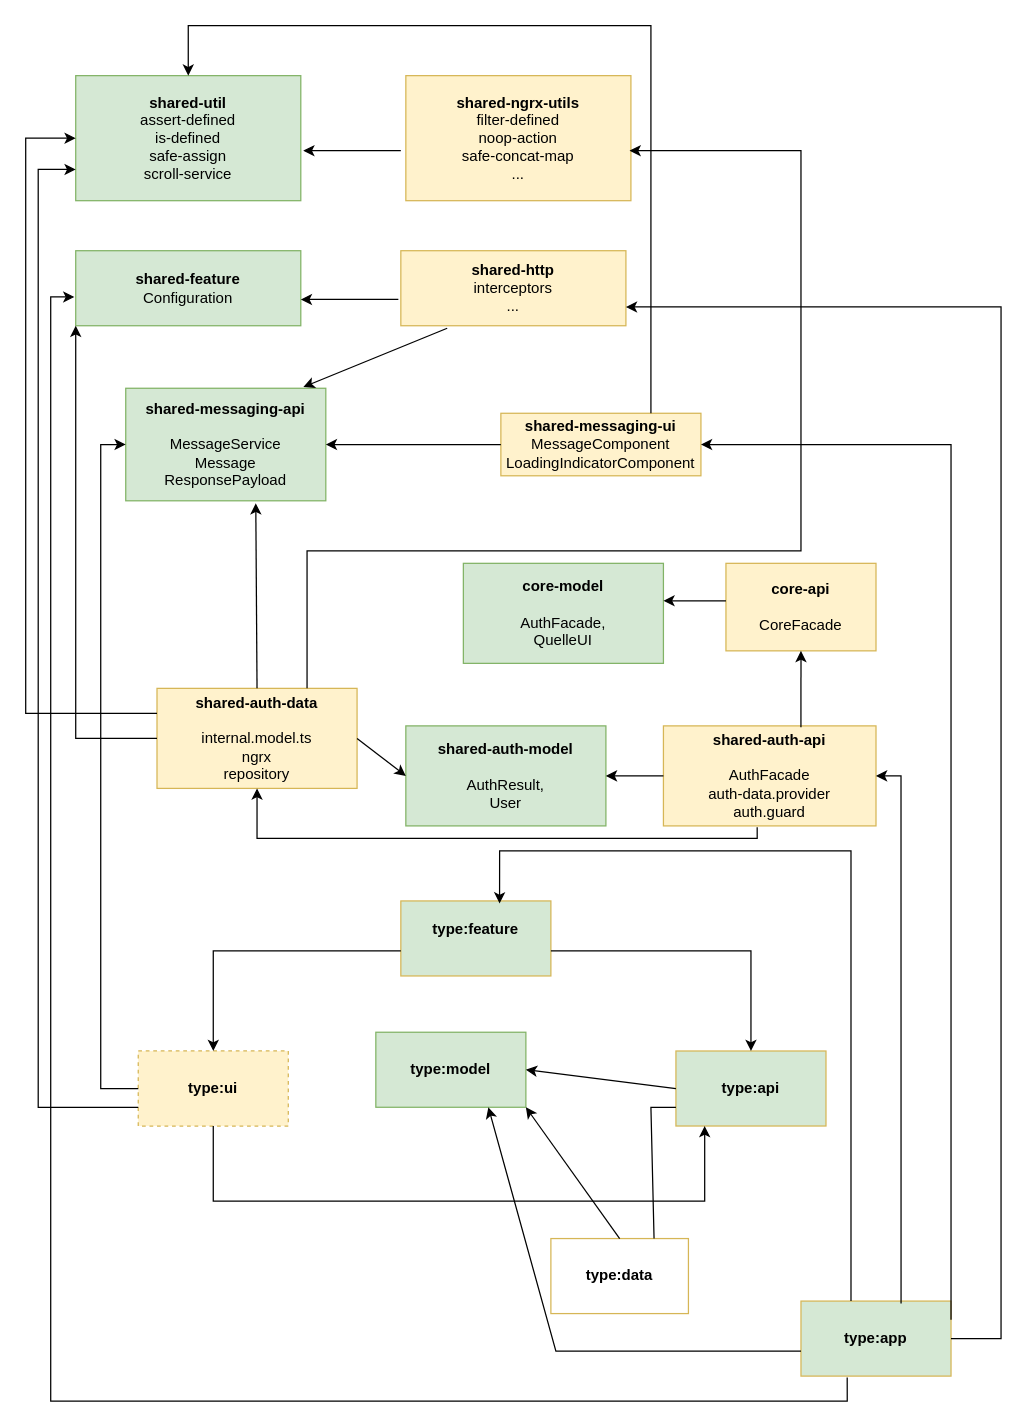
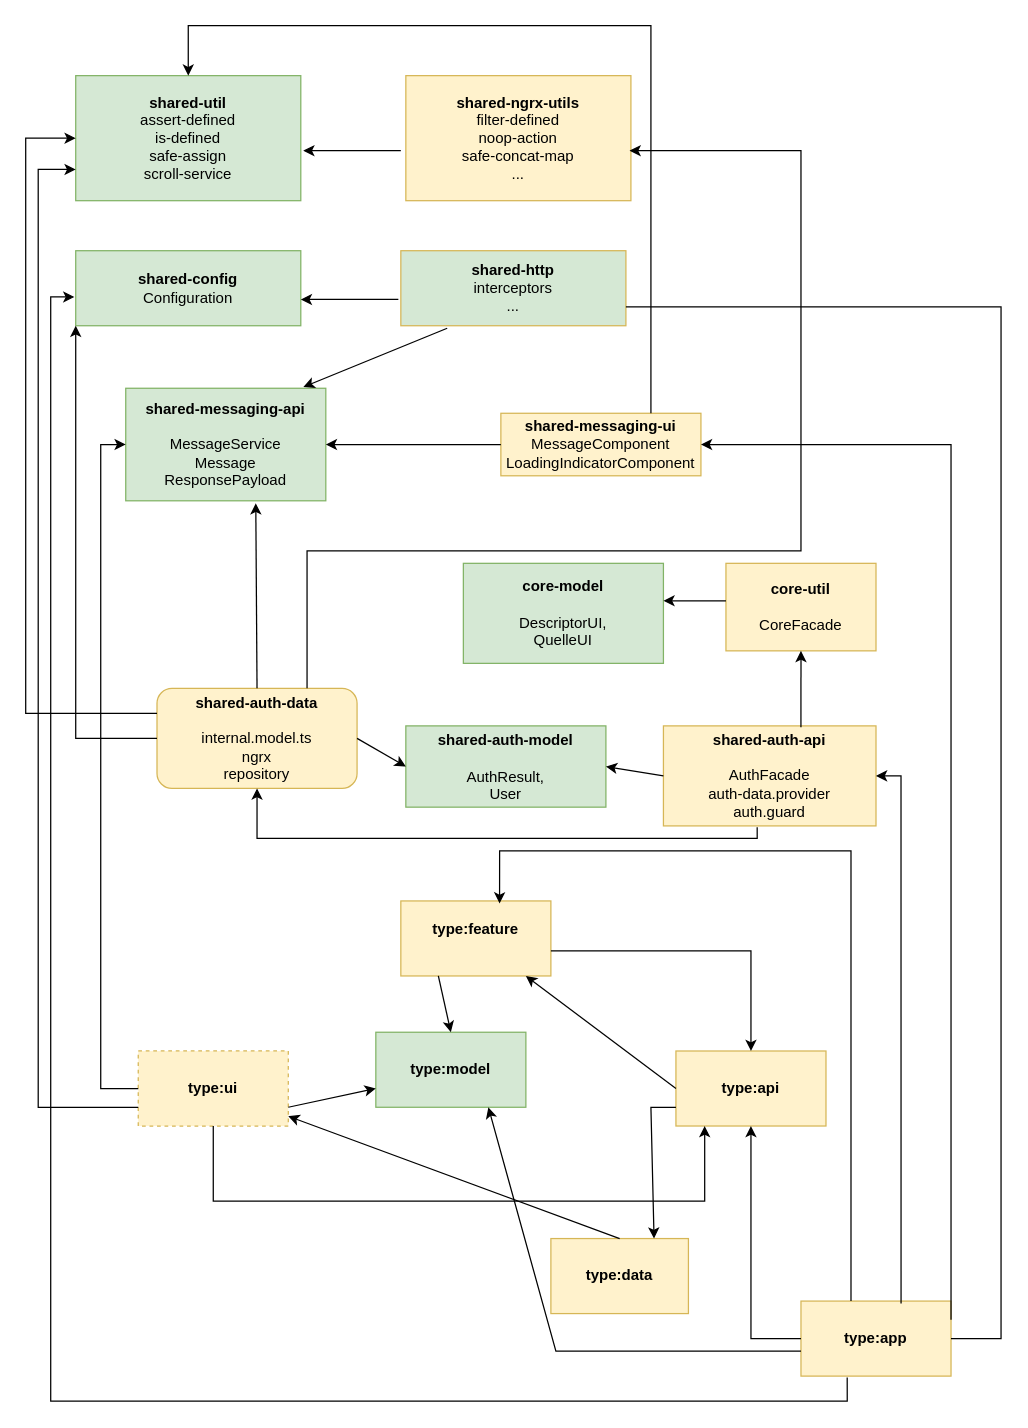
(188, 288) -> (188, 288)
(513, 288) -> (513, 288)
(636, 307) -> (632, 307)
(801, 607) -> (801, 607)
(563, 613) -> (563, 613)
(257, 738) -> (257, 738)
(506, 776) -> (506, 766)
(476, 938) -> (476, 938)
(261, 951) -> none
none -> (443, 999)
(605, 1079) -> (604, 1035)
(751, 1088) -> (751, 1088)
none -> (327, 1098)
(575, 1176) -> (403, 1158)
(654, 1232) -> (654, 1228)
none -> (751, 1261)
(619, 1276) -> (619, 1276)
(876, 1338) -> (876, 1338)
